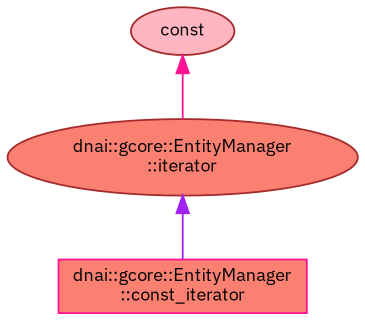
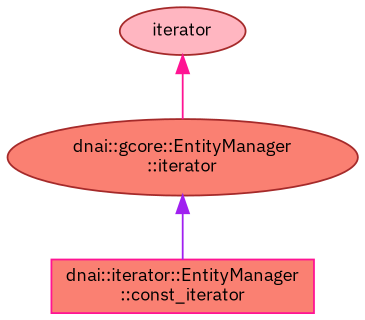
(183, 31) -> (183, 31)
(183, 286) -> (183, 286)
